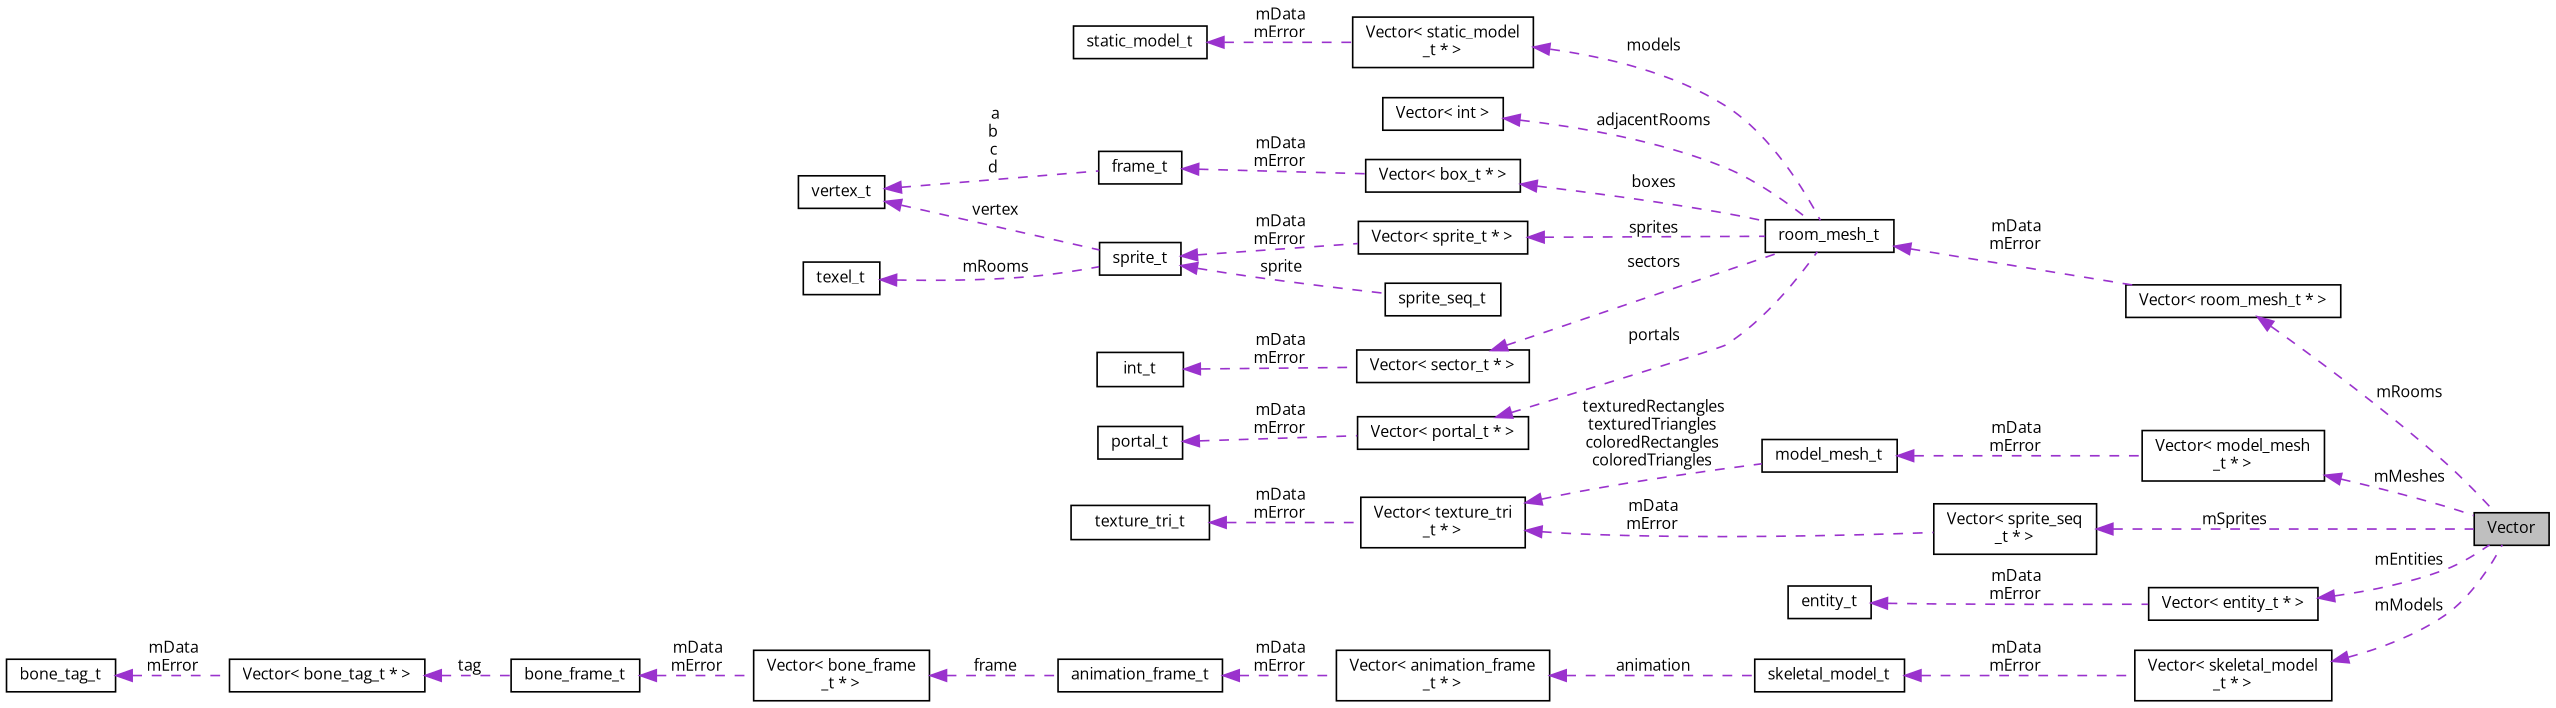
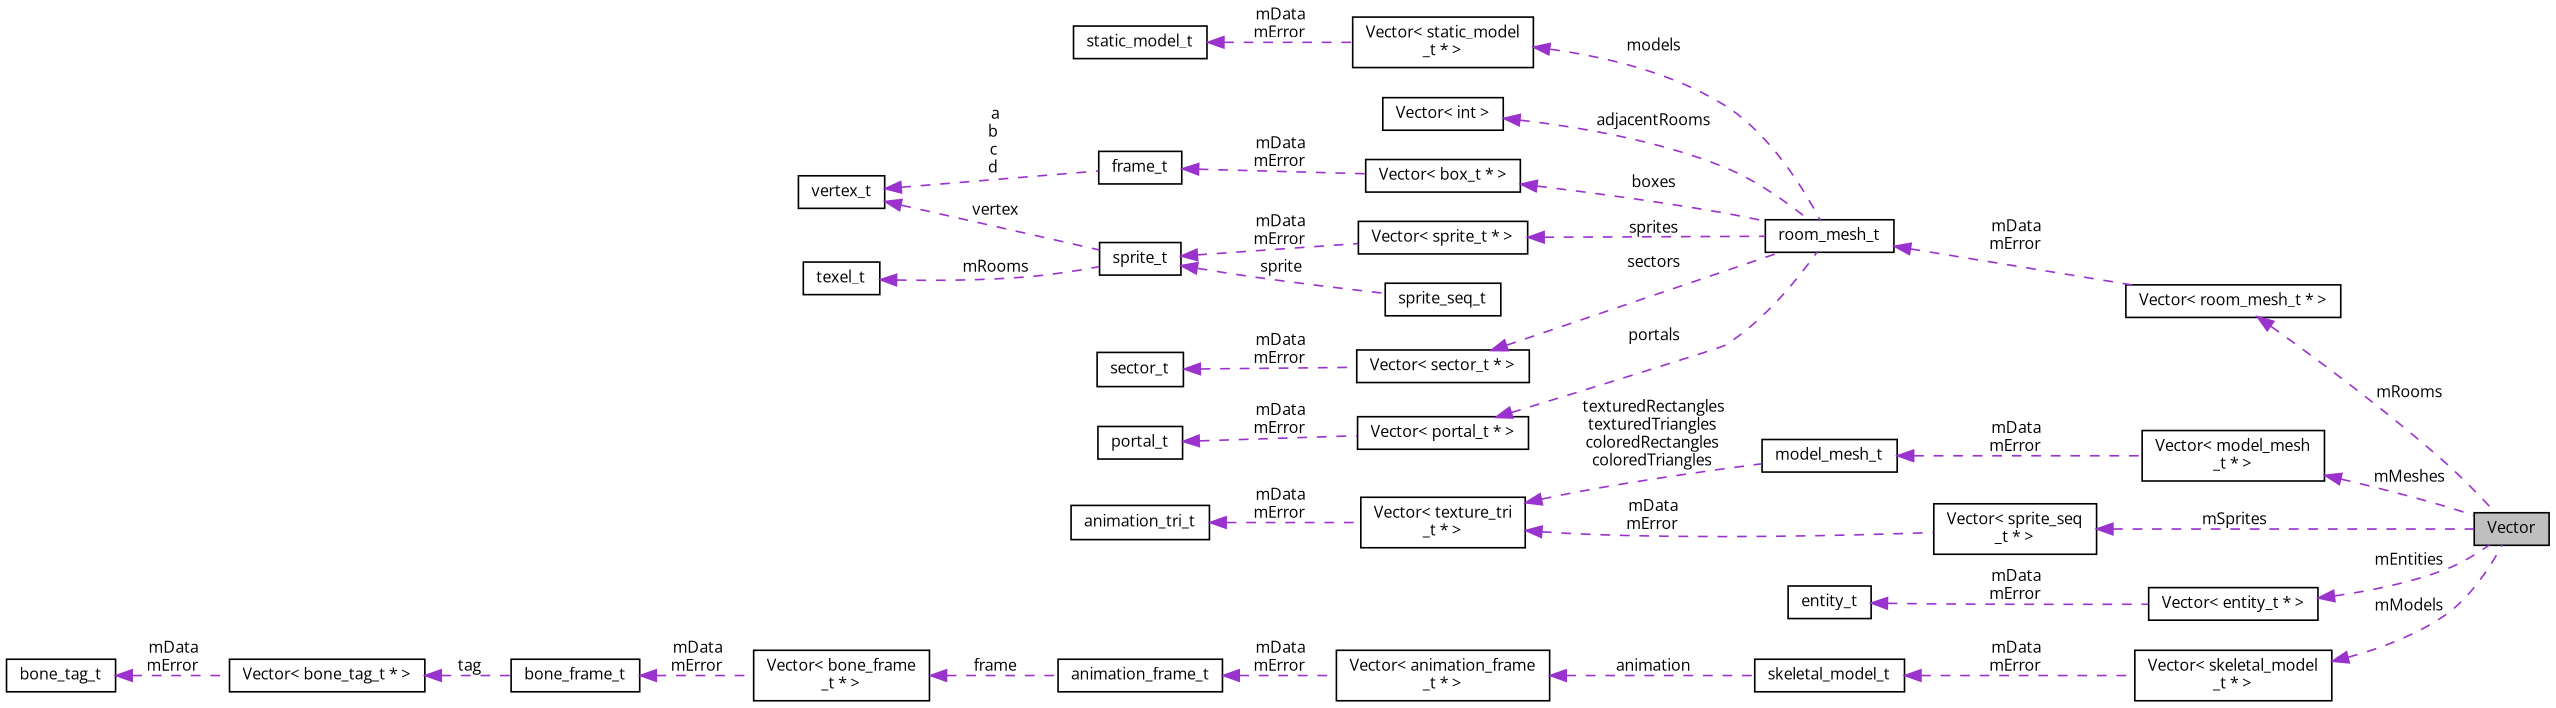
(1140, 370) -> (1140, 370)
(1140, 523) -> (1140, 523)
